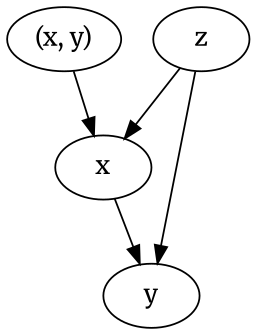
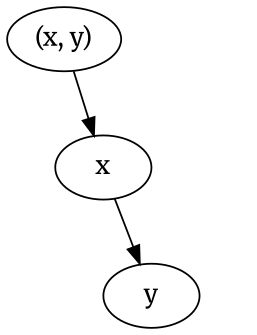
(201, 39) -> none
